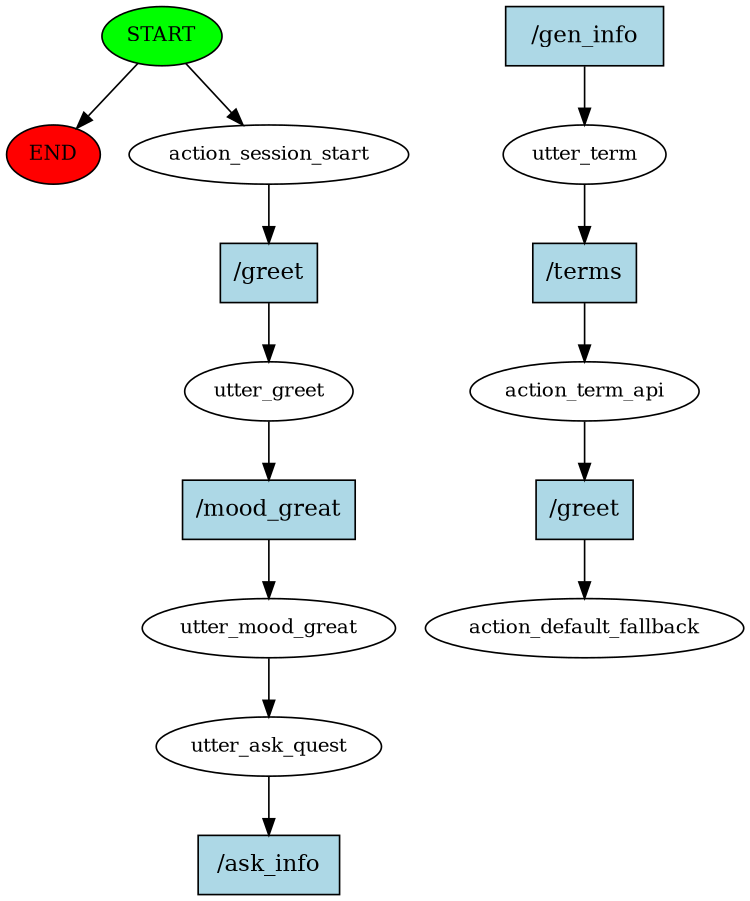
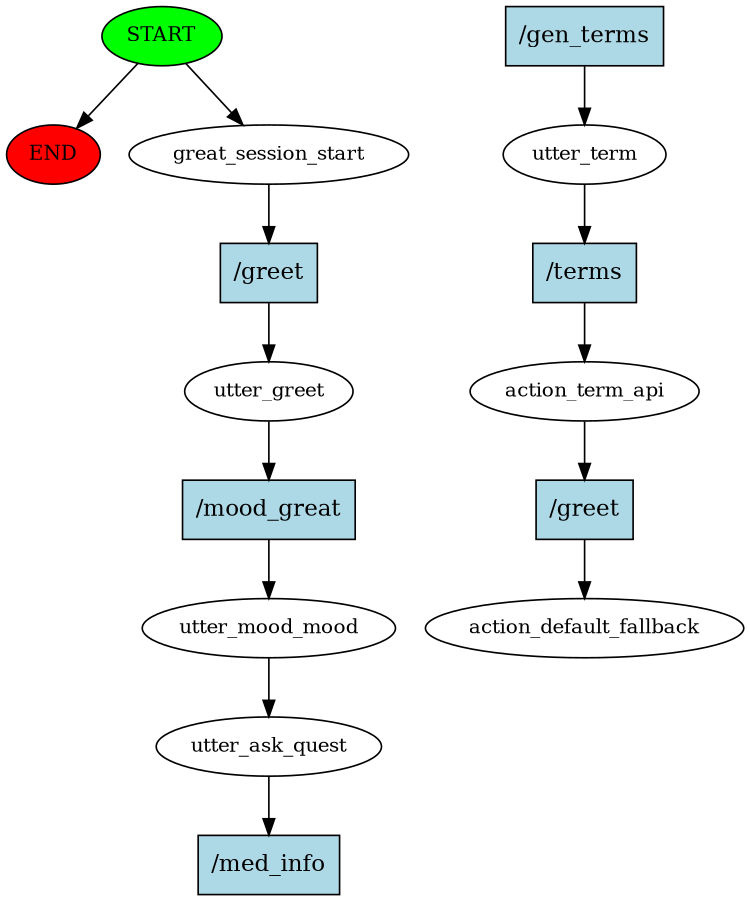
(585, 36) -> (585, 36)
(269, 155) -> (269, 155)
(269, 628) -> (269, 628)
(269, 865) -> (269, 865)
